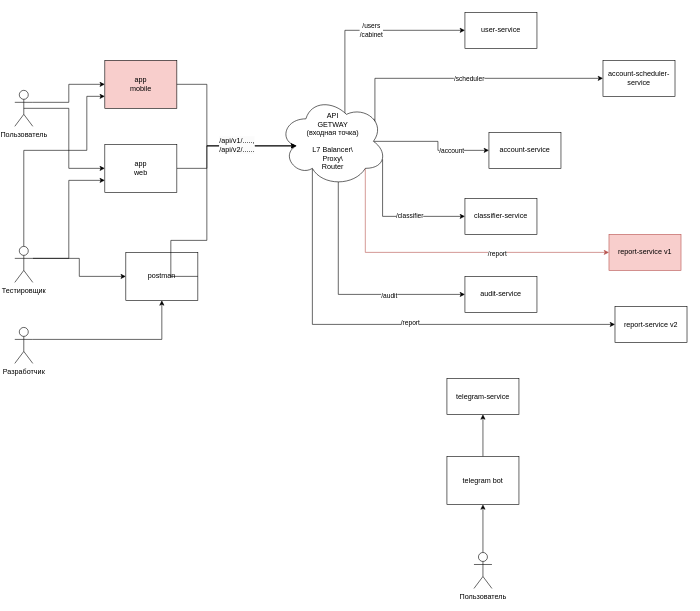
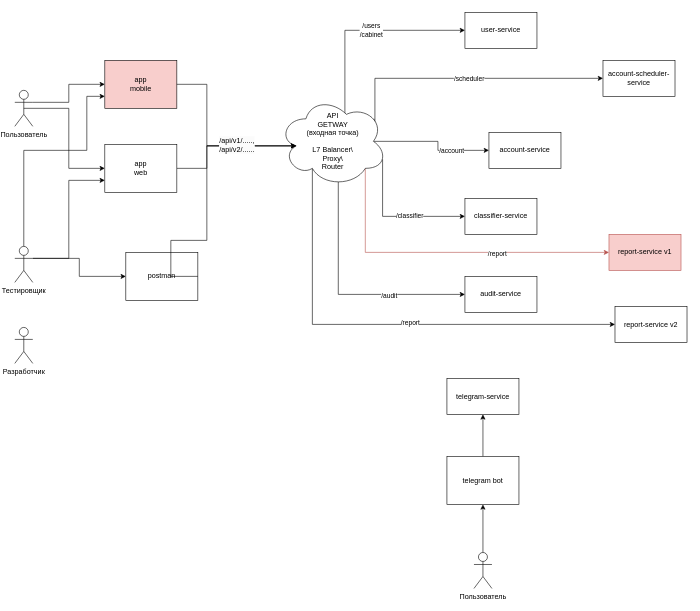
(98, 339) -> none
